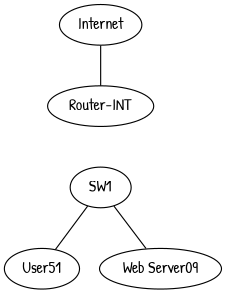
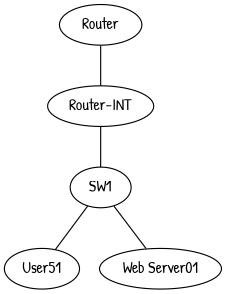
(101, 25) -> (101, 25)
none -> (101, 147)
(161, 269) -> (161, 269)
